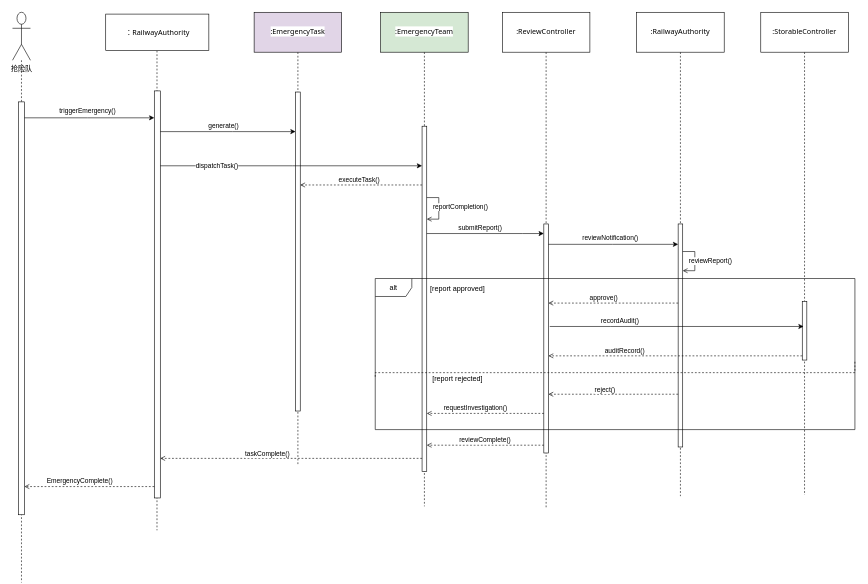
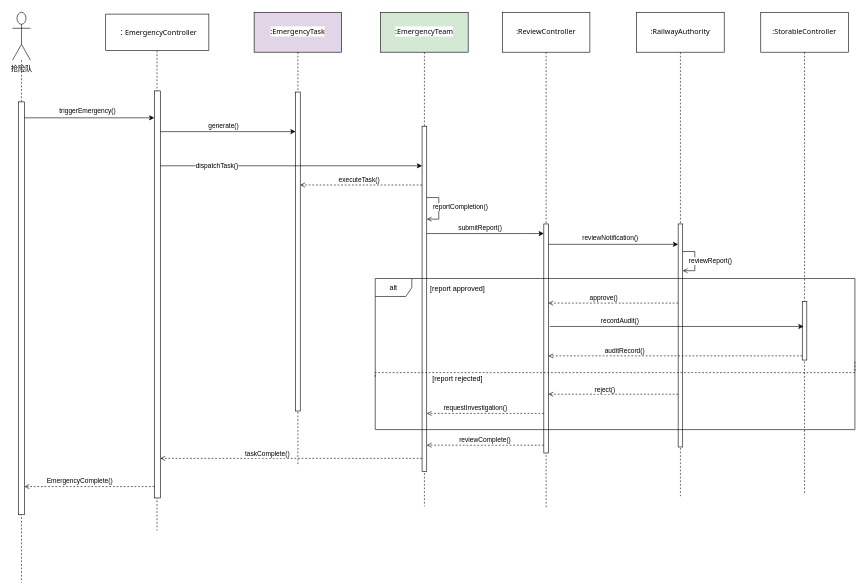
(158, 33) -> (158, 33)
